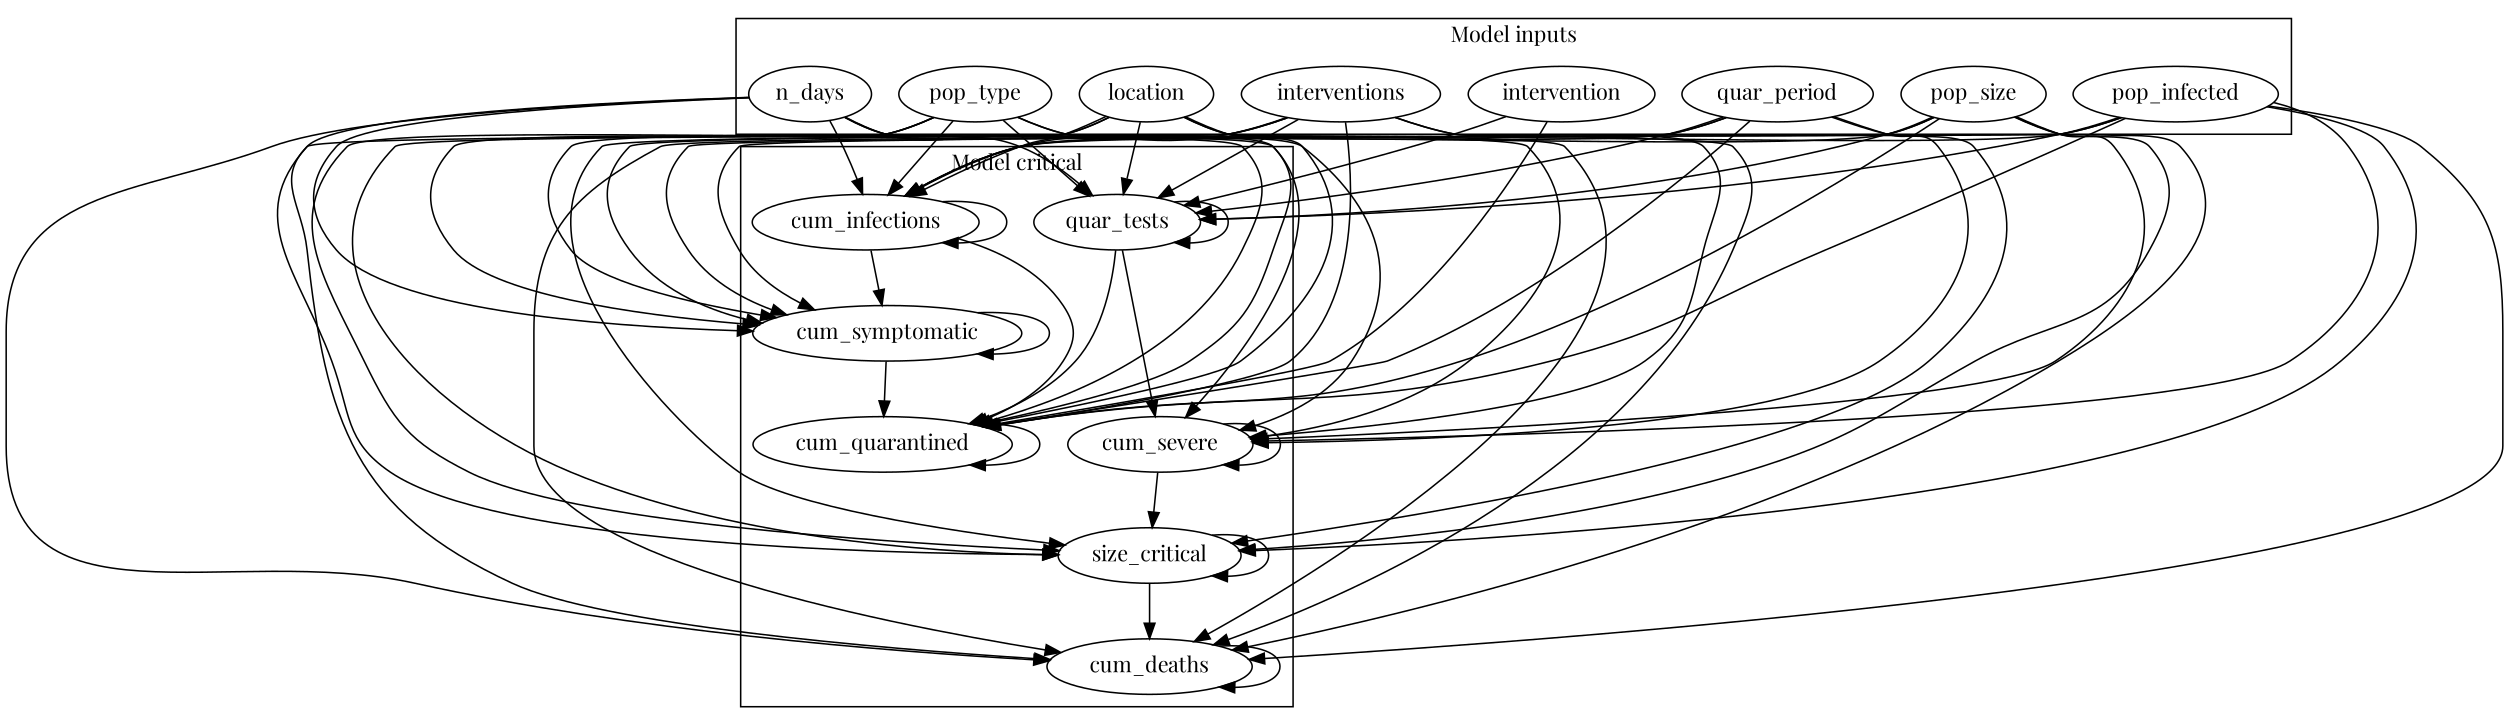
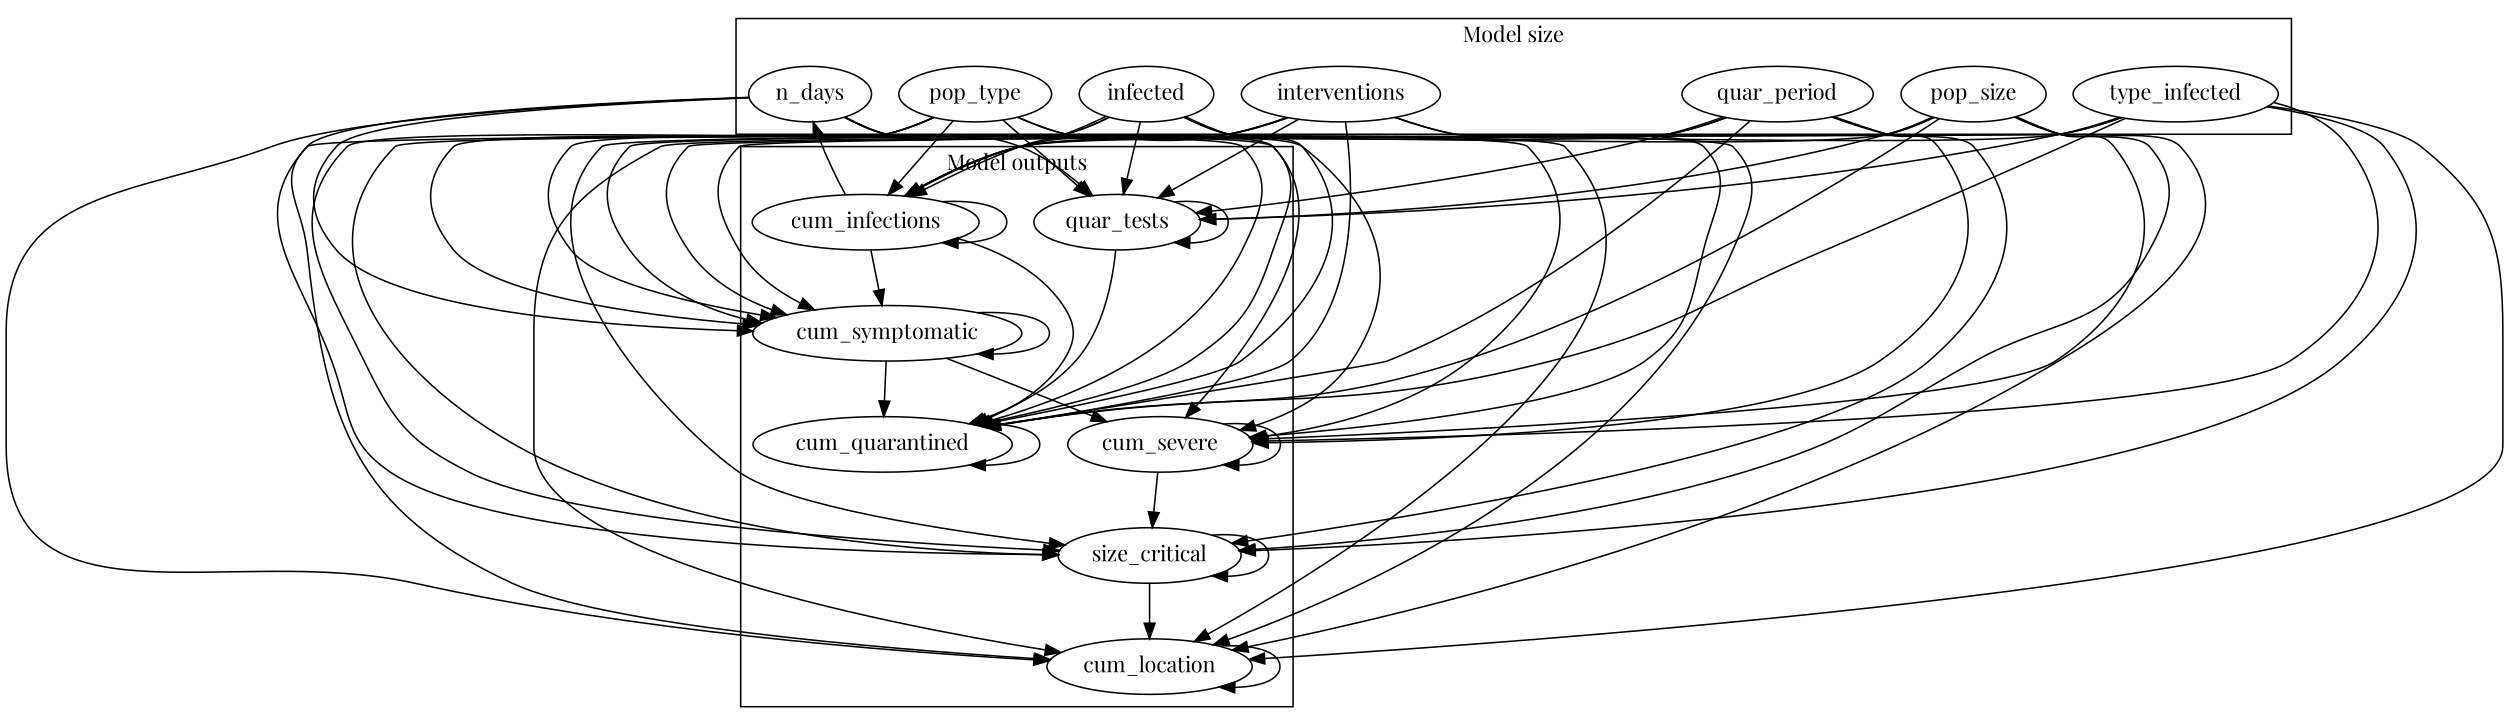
(1514, 36) -> (1514, 36)
(1146, 94) -> (1146, 94)
(1562, 94) -> none
(2176, 94) -> (2176, 94)
(848, 157) -> (831, 166)
(1017, 164) -> (1017, 164)
(1137, 326) -> (1019, 387)
(1150, 667) -> (1150, 667)
